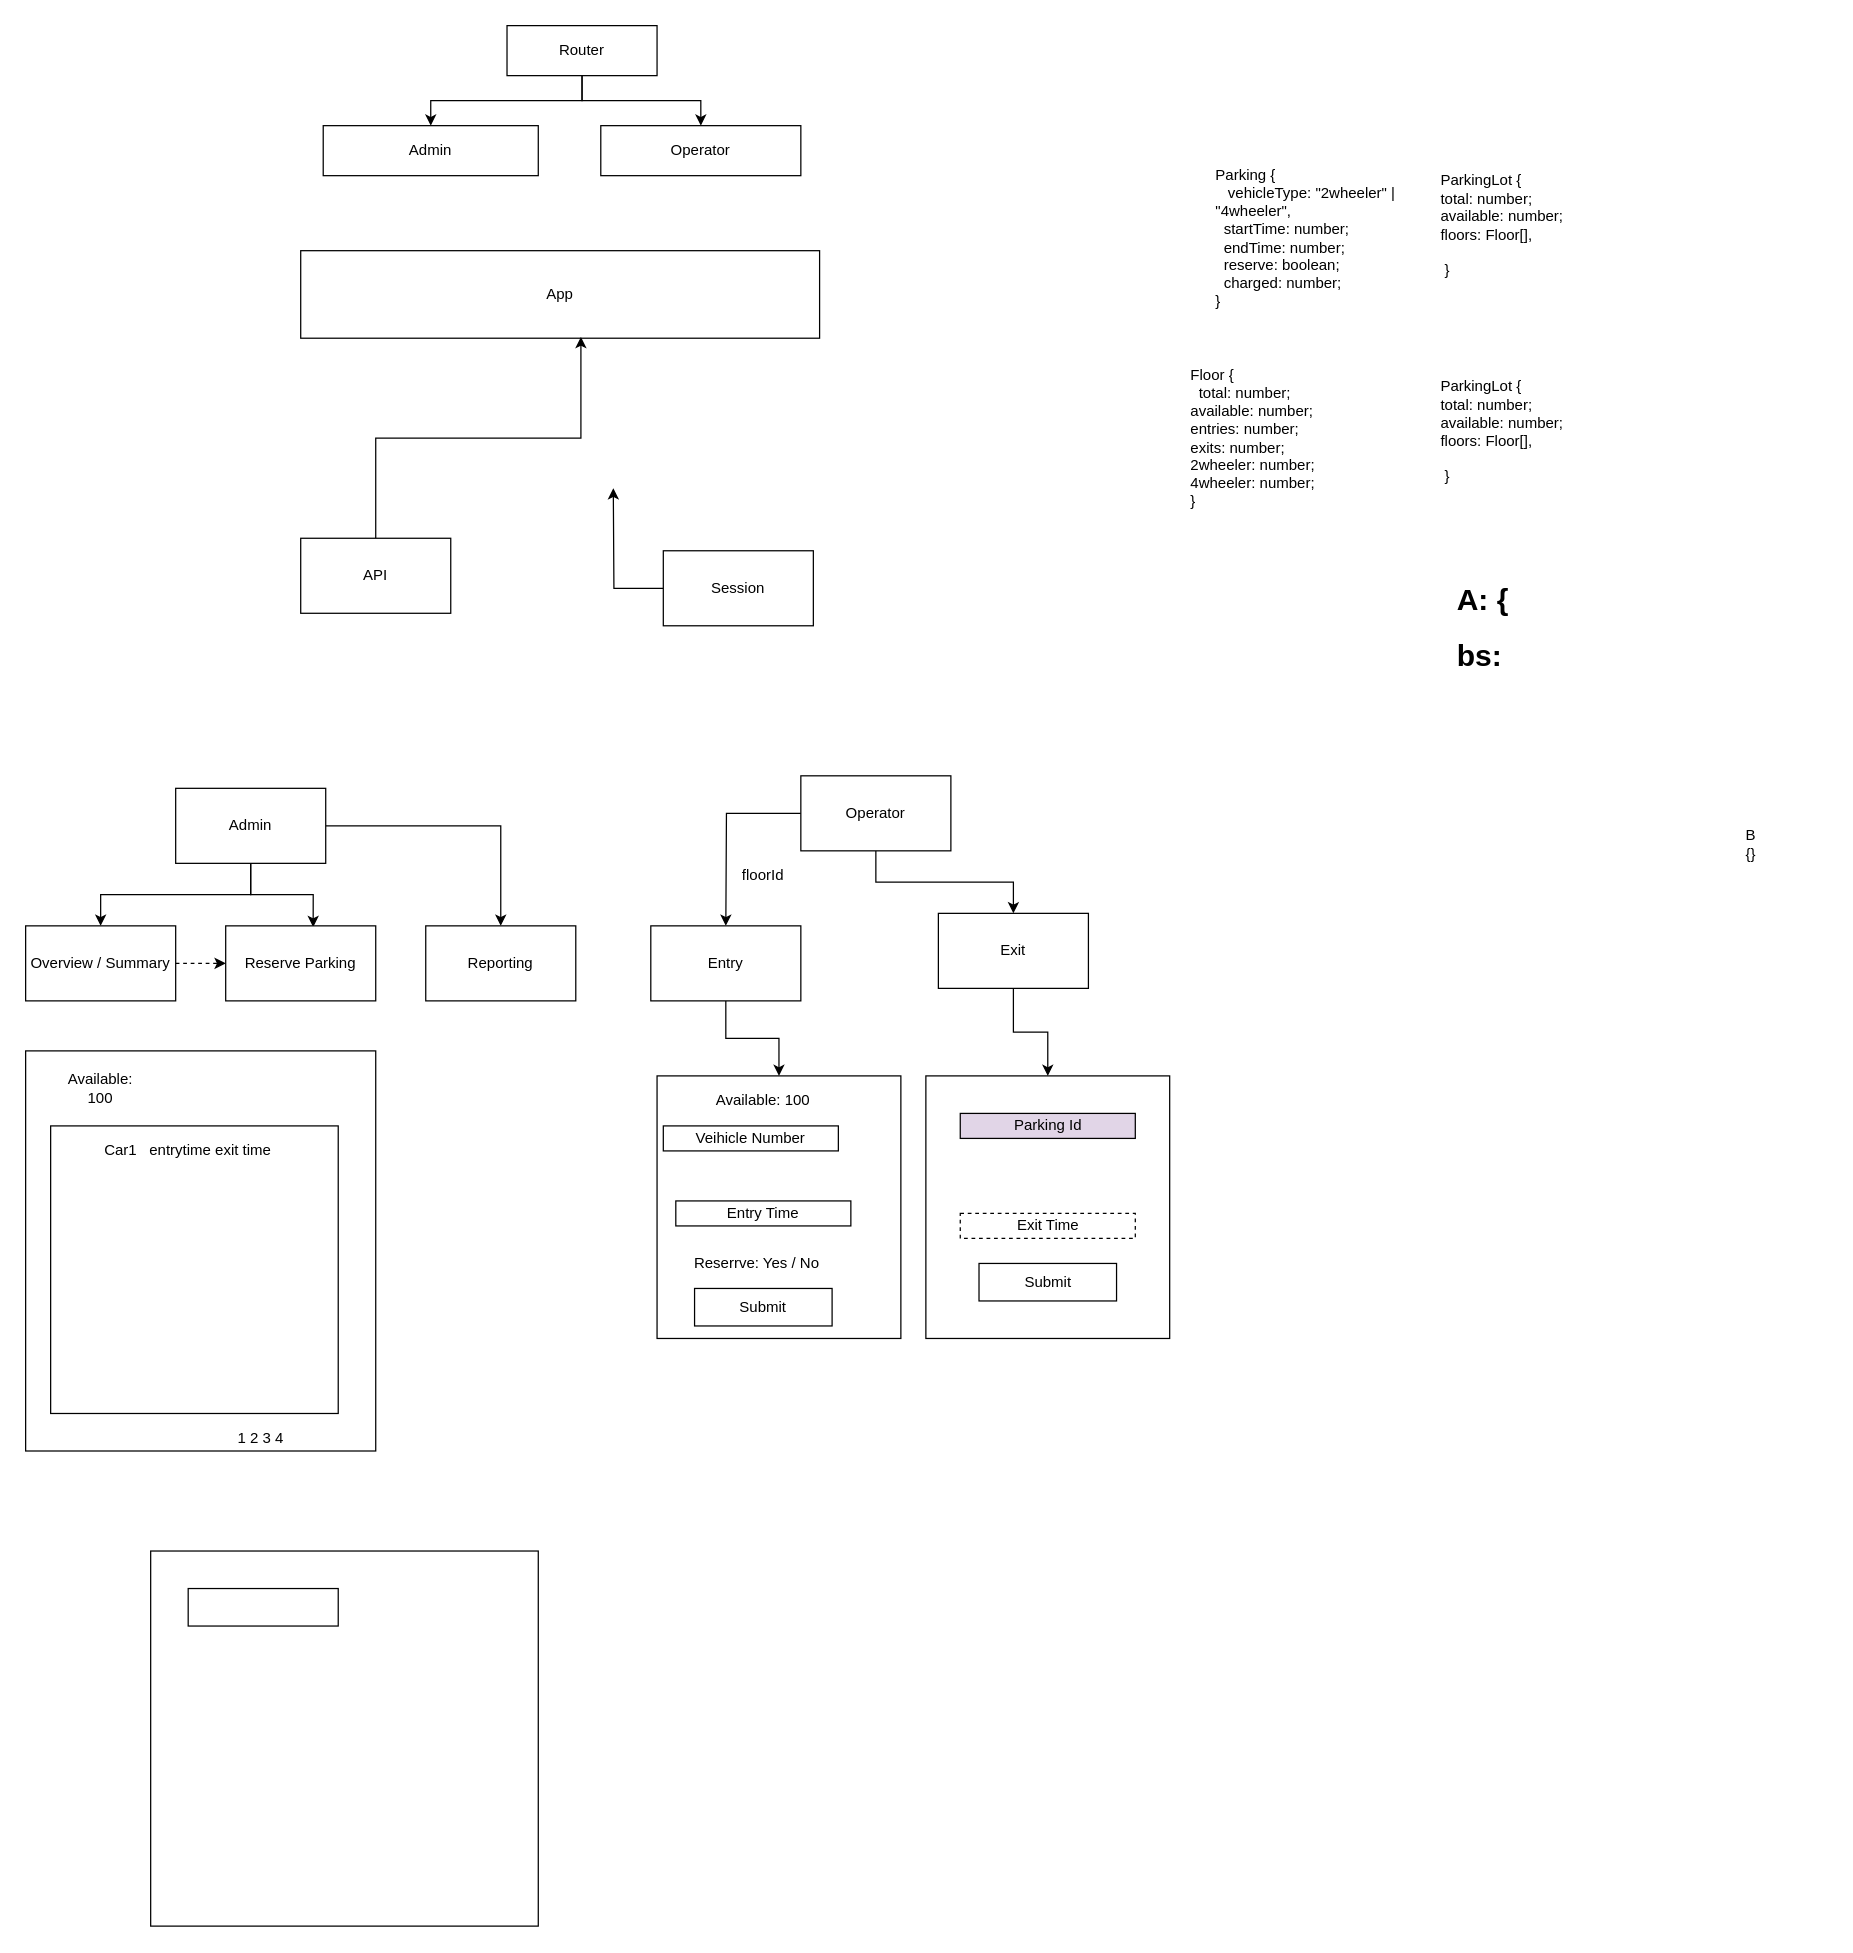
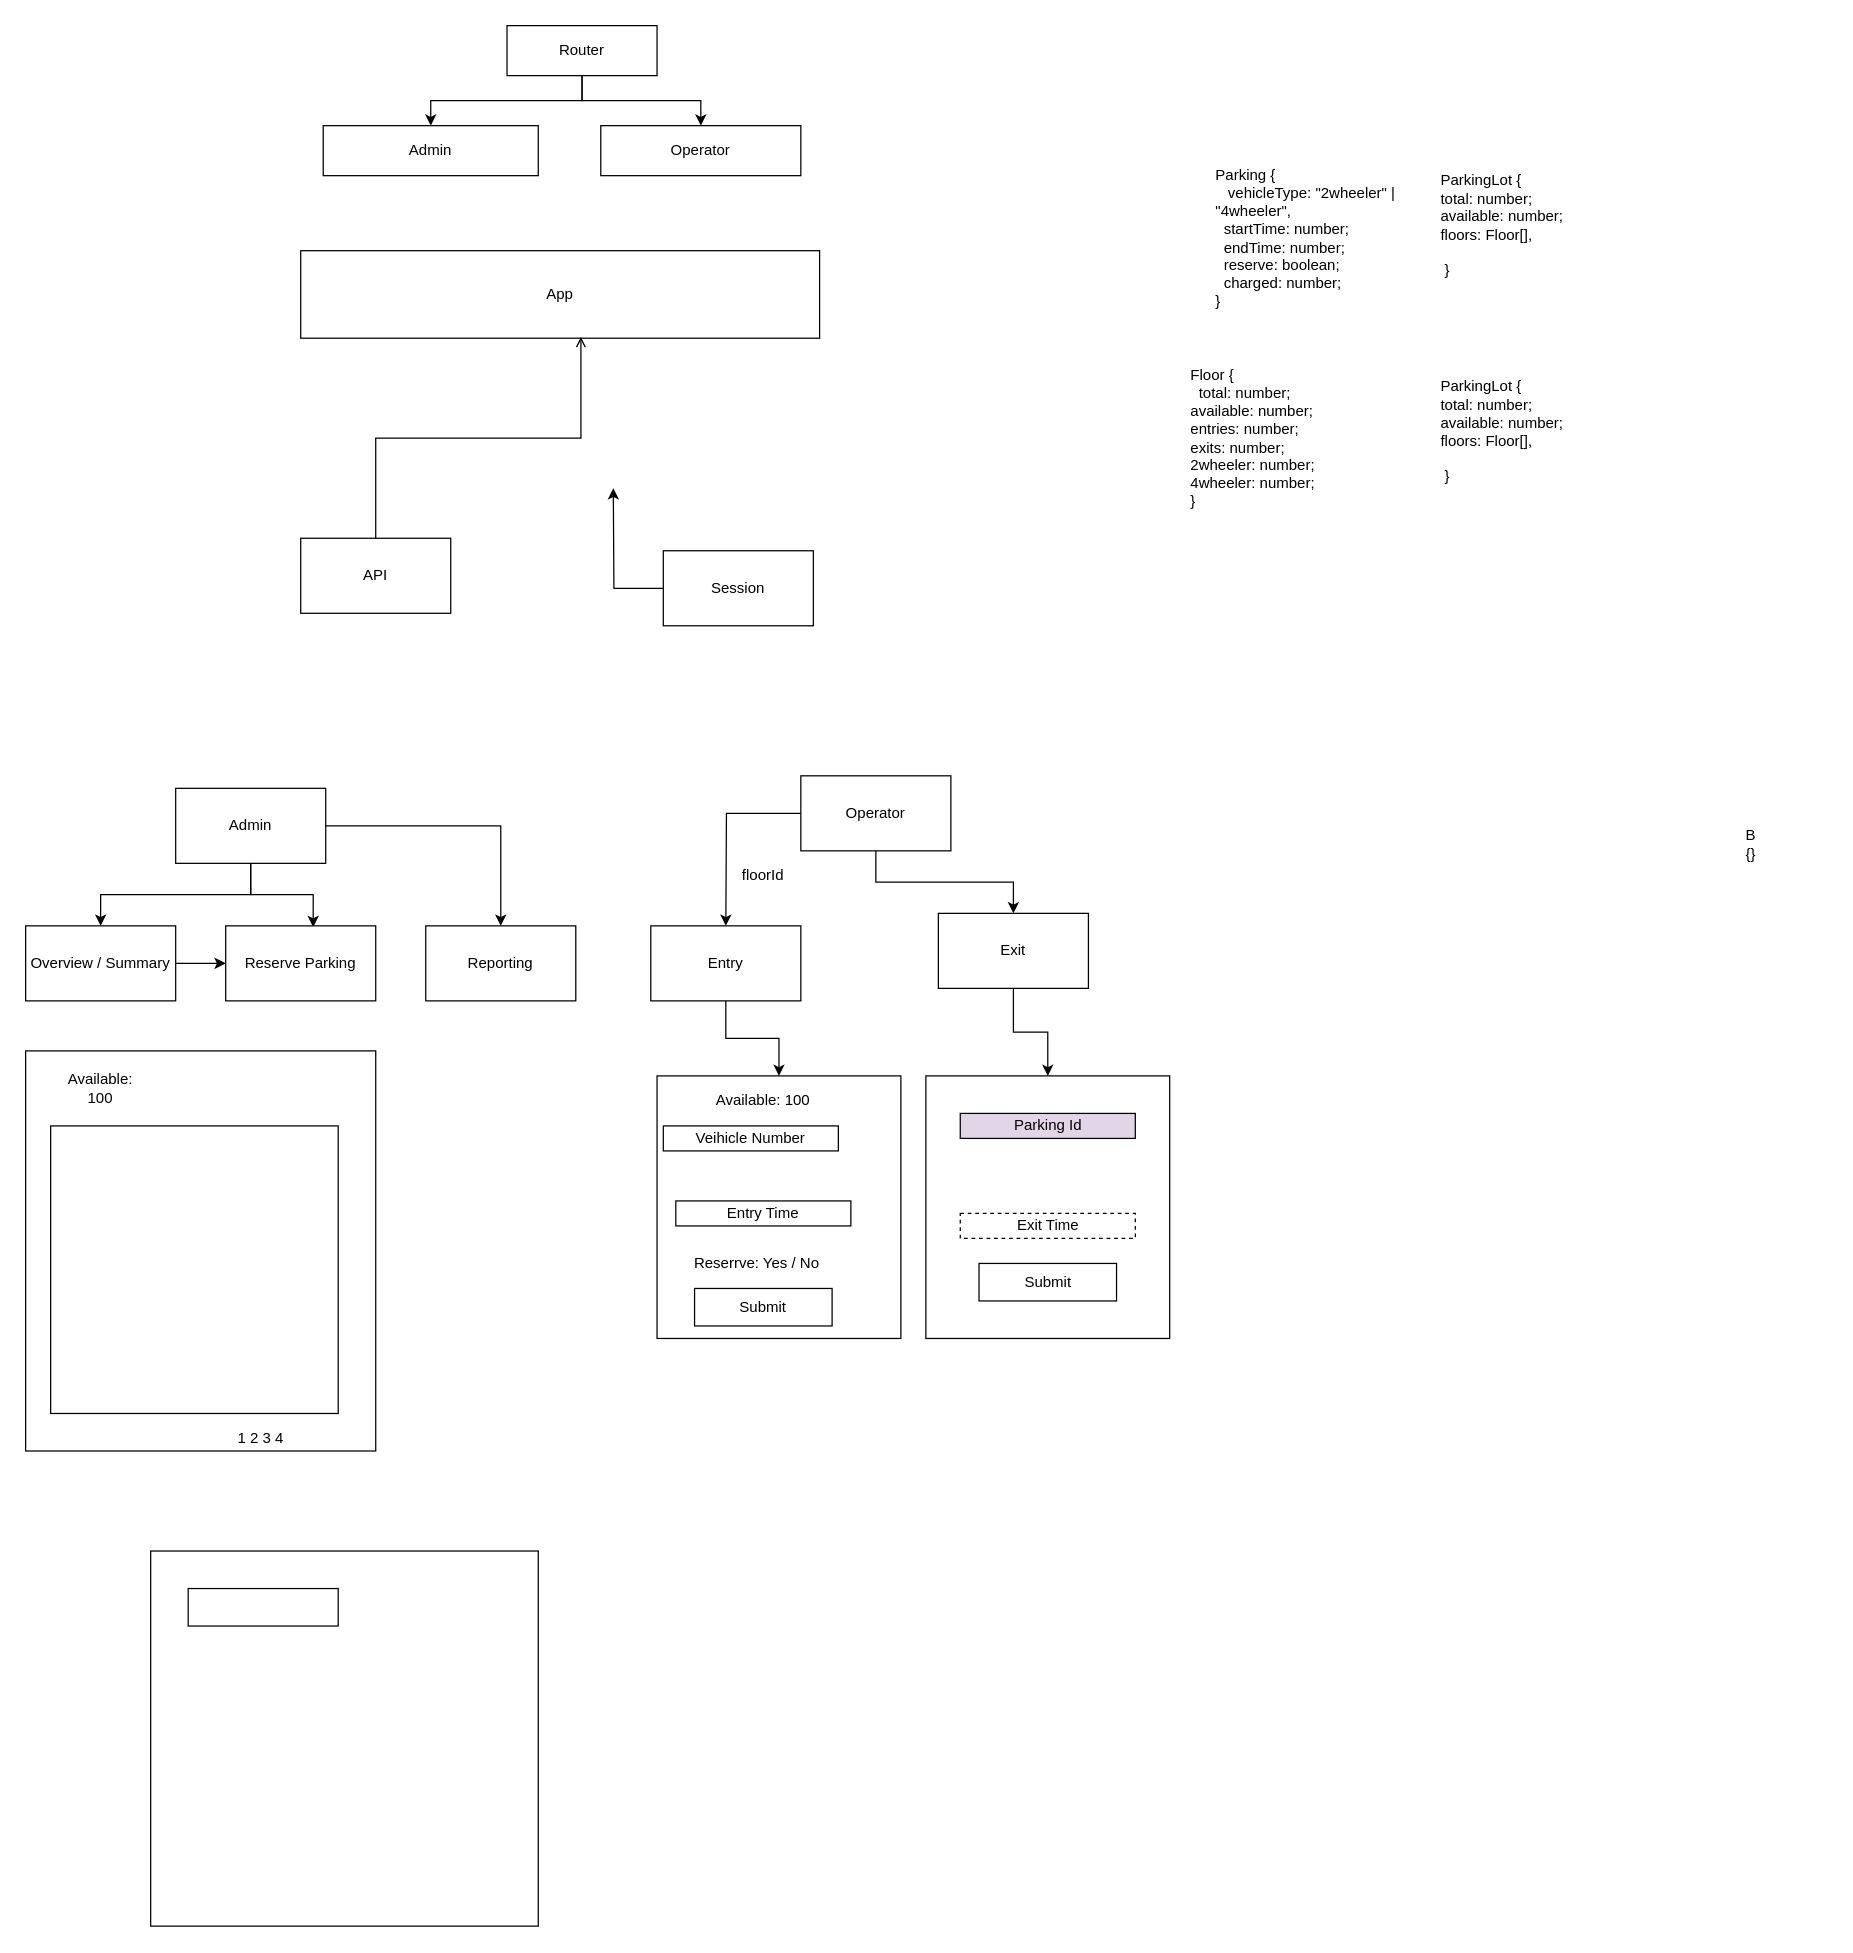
(581, 347) -> (581, 345)
(1569, 651) -> none
(195, 963) -> (195, 963)
(188, 1151) -> none
